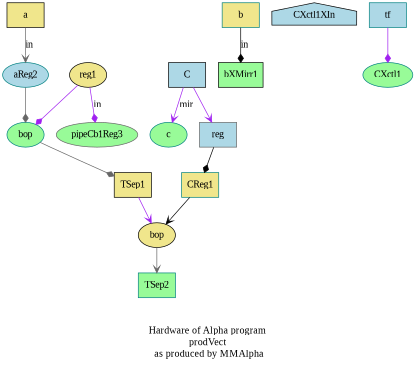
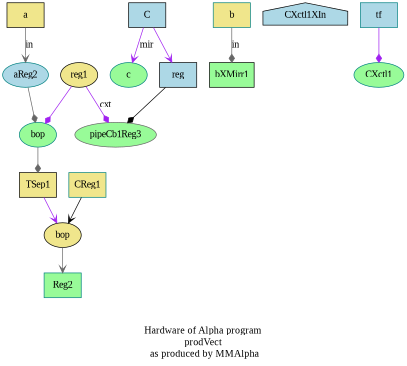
(241, 41) -> (232, 41)
(97, 105) -> (106, 105)
(218, 135) -> (178, 75)
(211, 156) -> (150, 102)
(157, 285) -> (63, 285)
